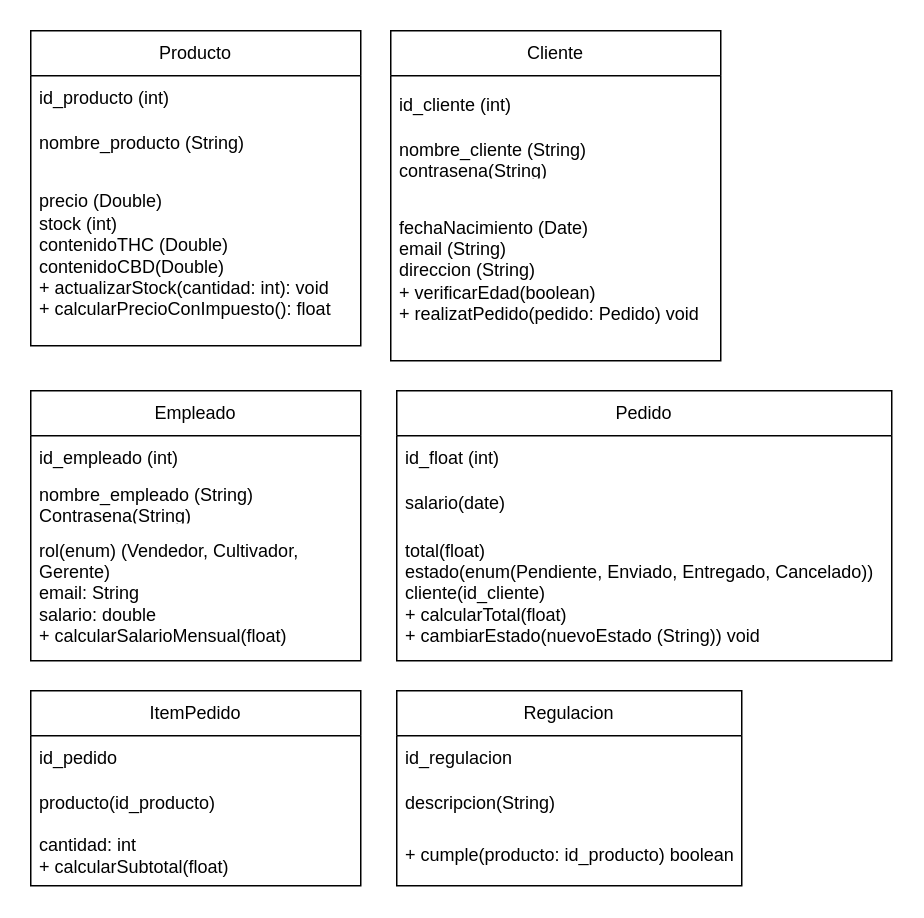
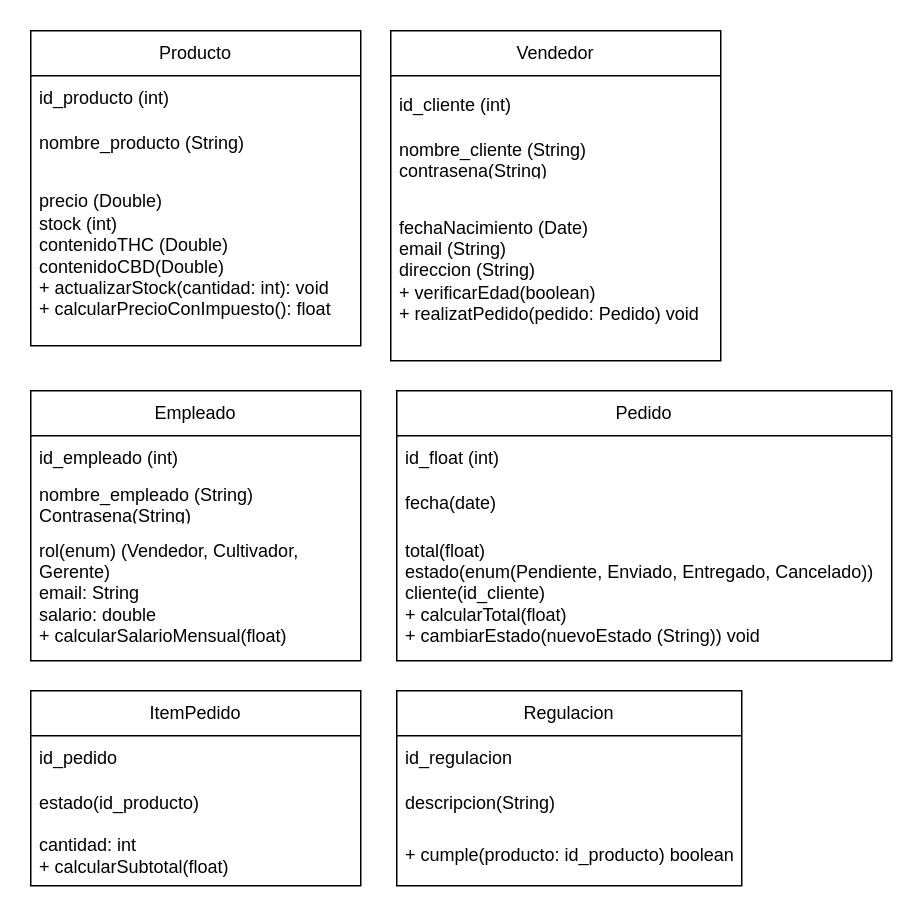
(556, 53) -> (556, 53)
(467, 503) -> (461, 503)
(143, 803) -> (133, 803)
